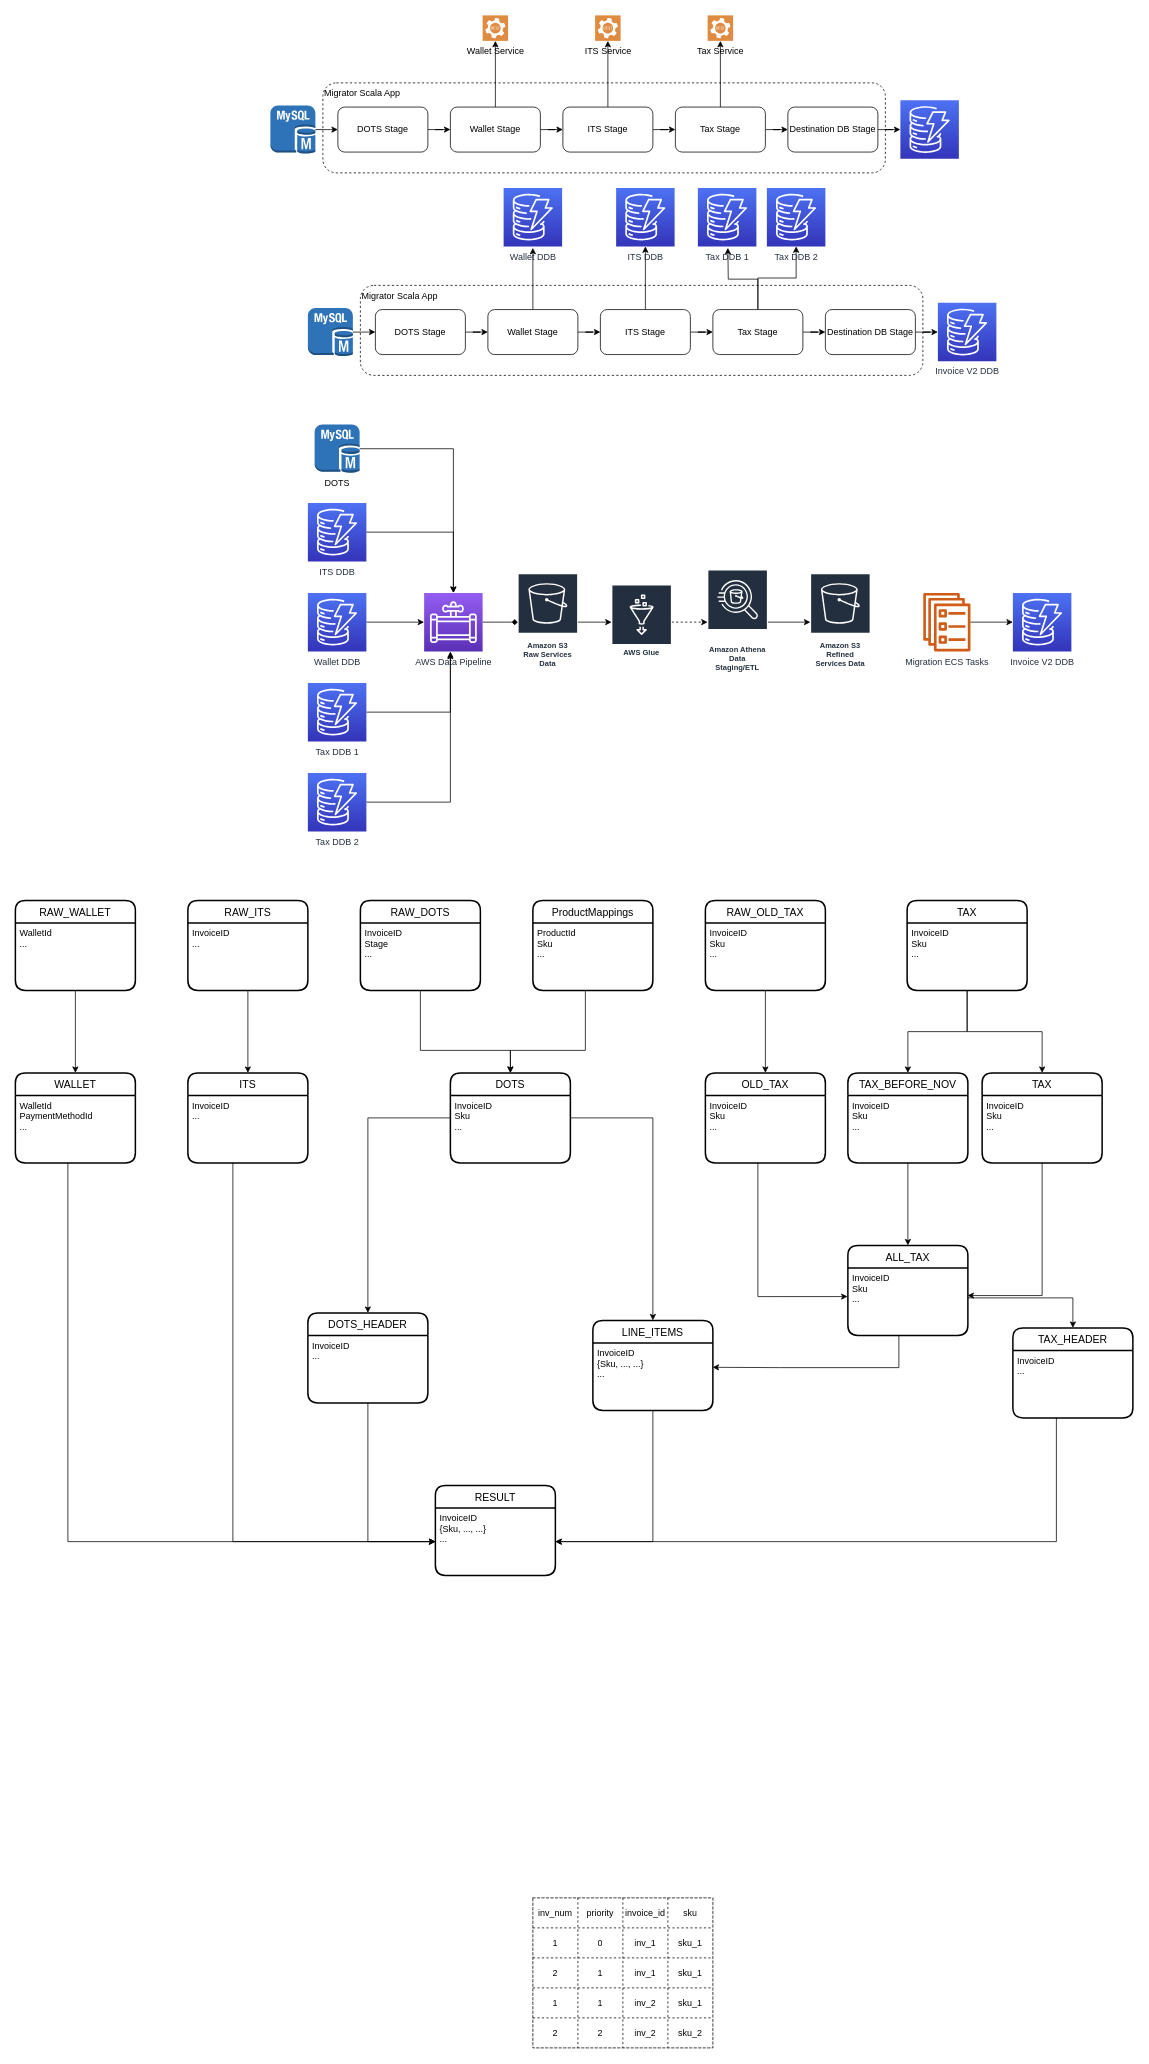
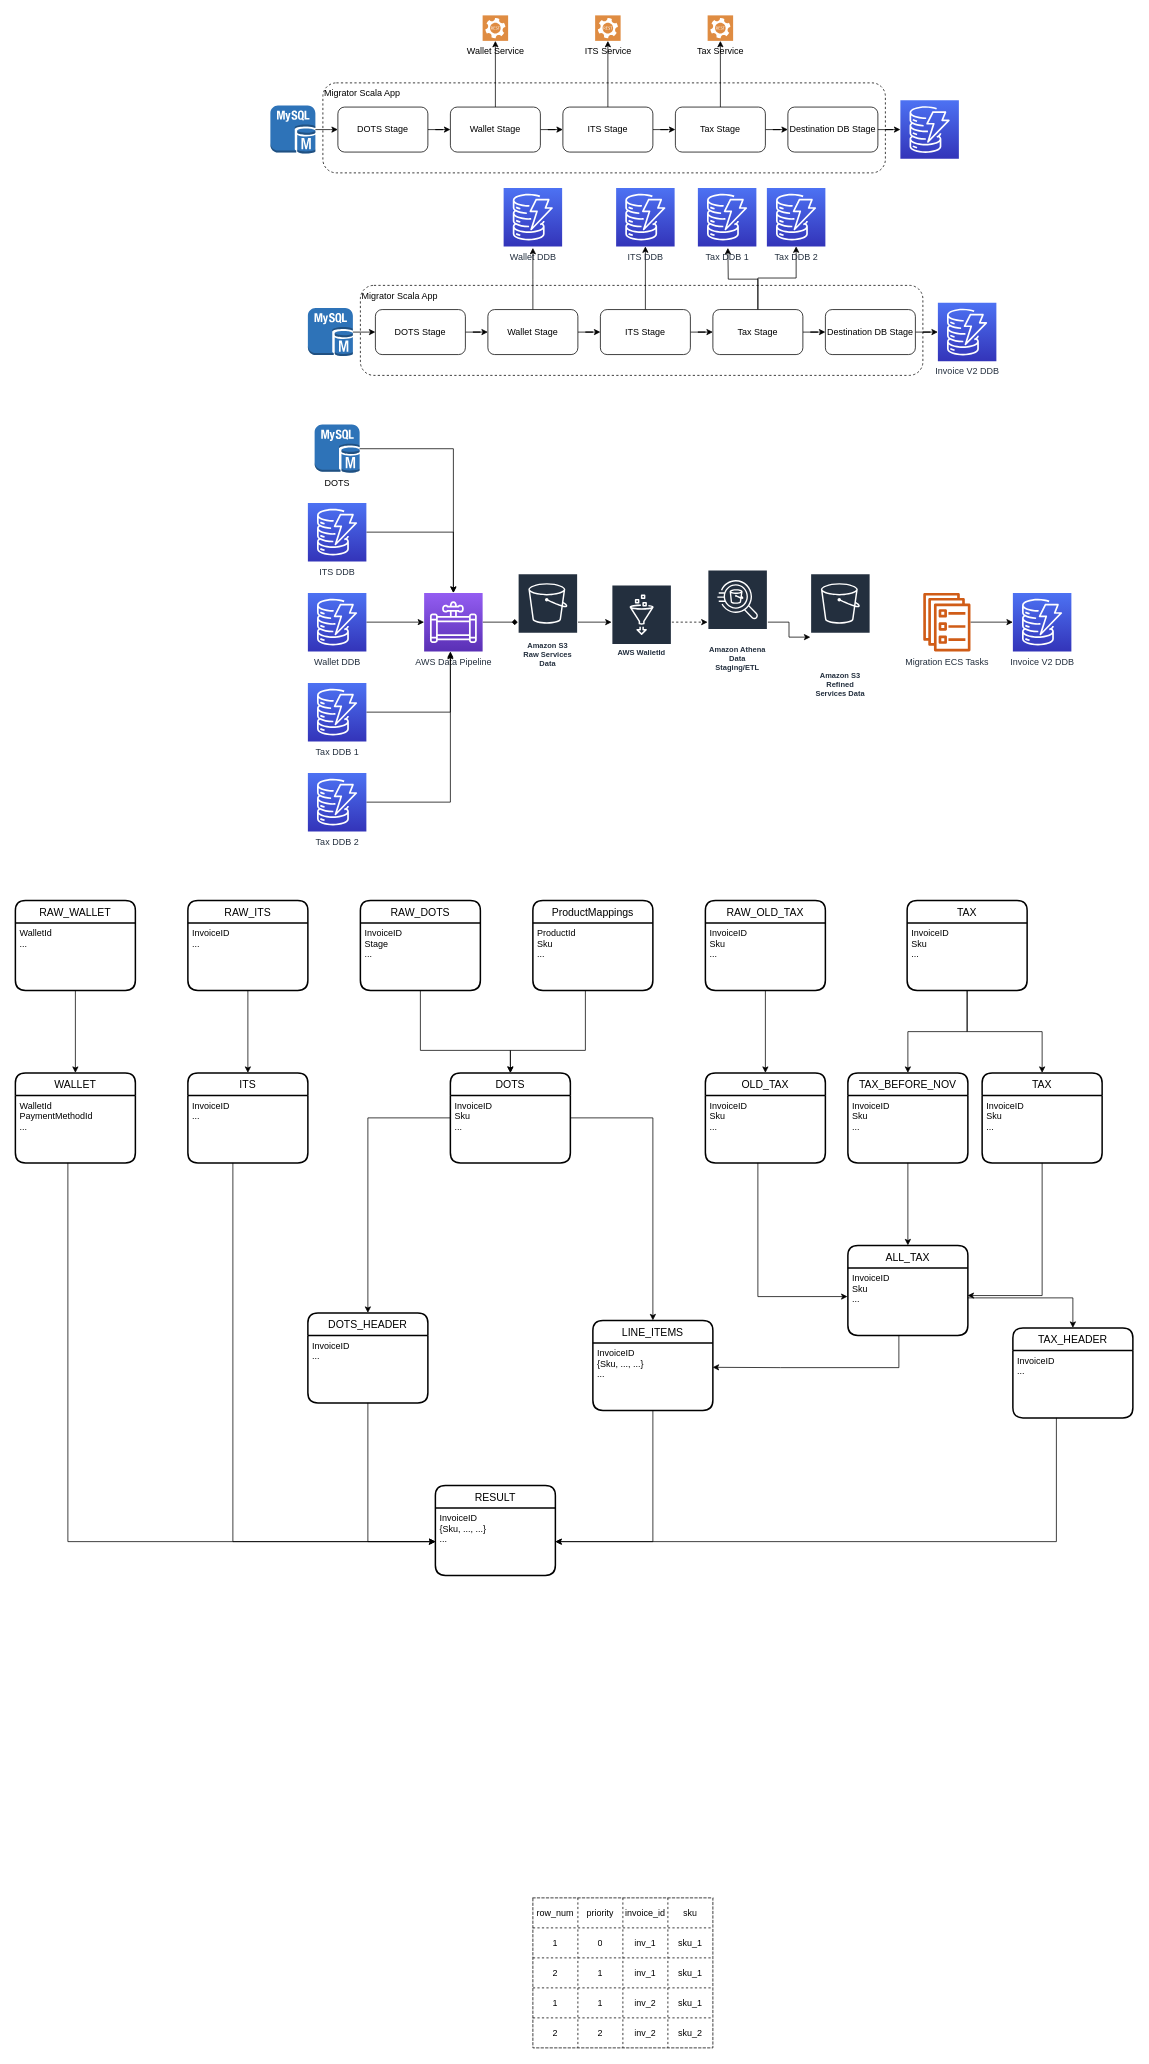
(840, 622) -> (840, 637)
(642, 652) -> (642, 652)
(555, 1913) -> (555, 1913)
